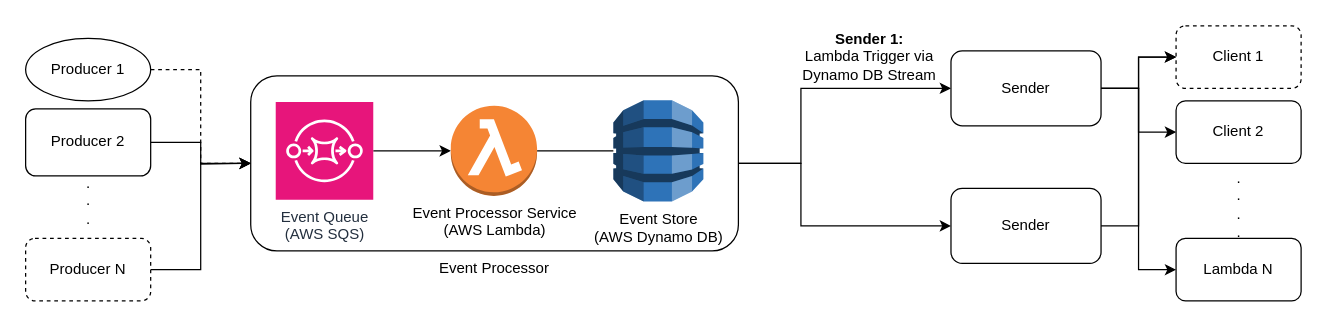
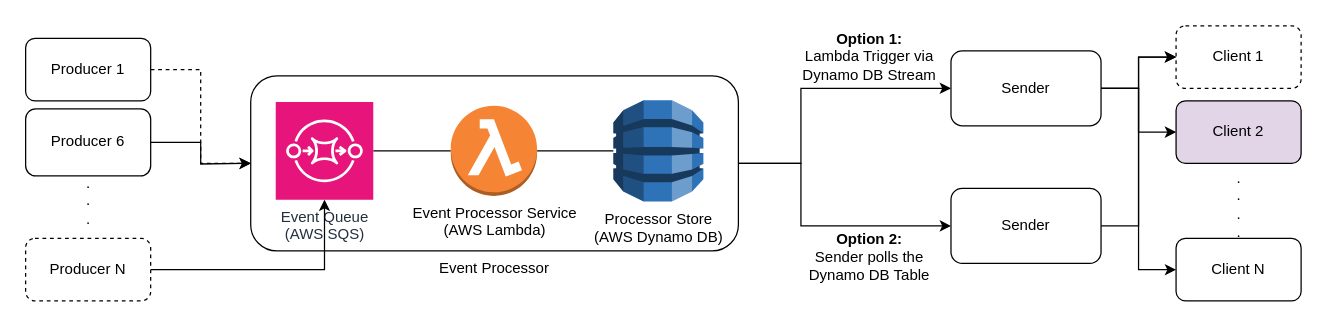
(869, 57) -> (869, 57)
(88, 69) -> (88, 69)
(1238, 132) -> (1238, 132)
(88, 142) -> (88, 142)
(441, 151) -> (444, 151)
(201, 219) -> (292, 269)
(659, 229) -> (659, 229)
none -> (869, 257)
(1238, 269) -> (1238, 269)
